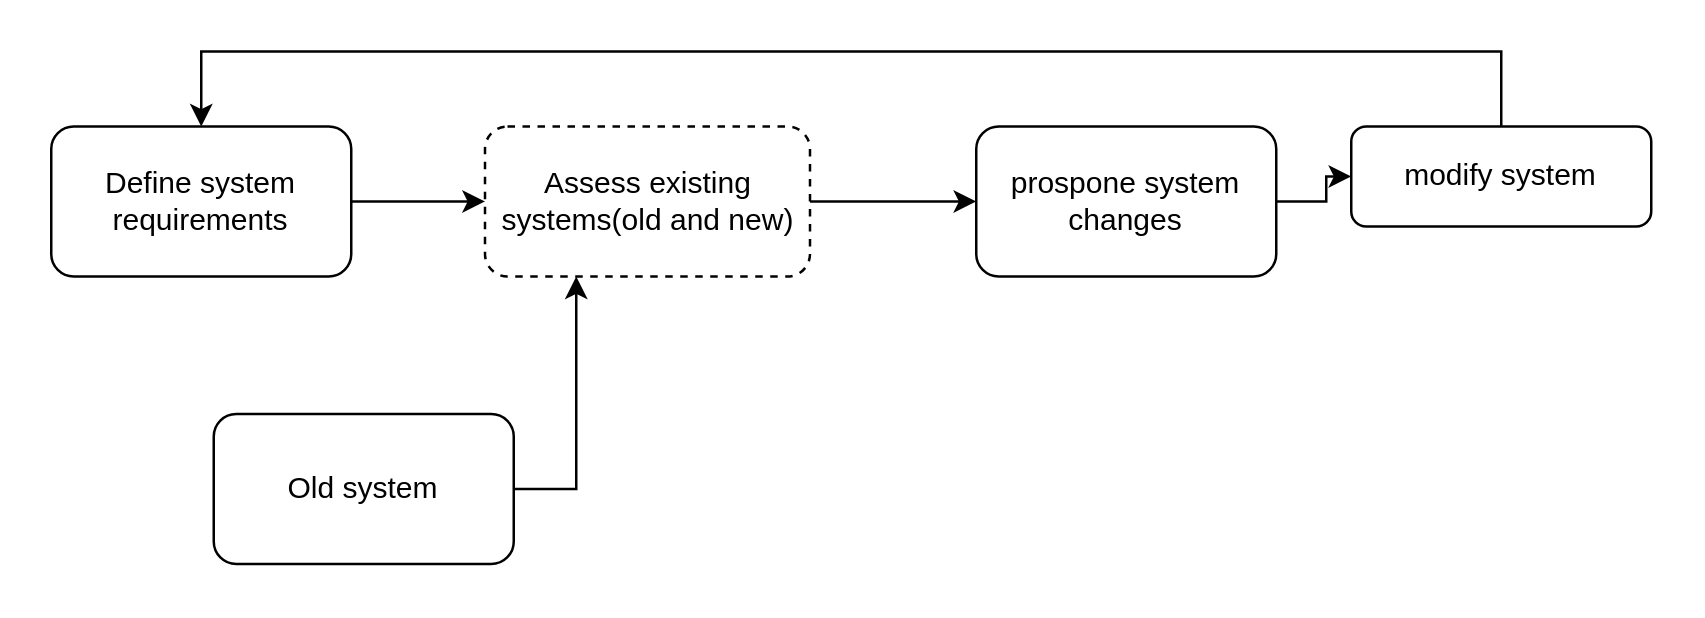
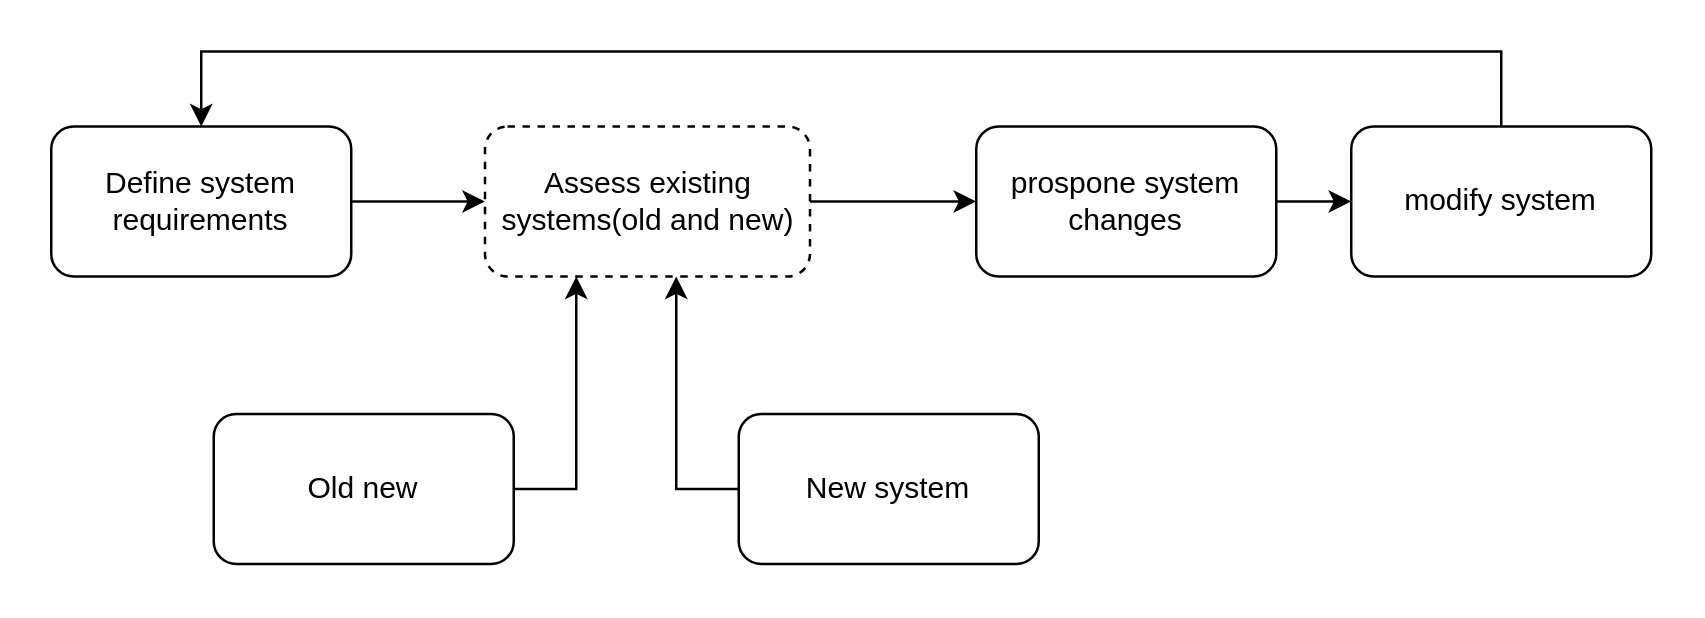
(1501, 176) -> (1501, 201)
none -> (676, 422)
(364, 489) -> (364, 489)
none -> (889, 489)
